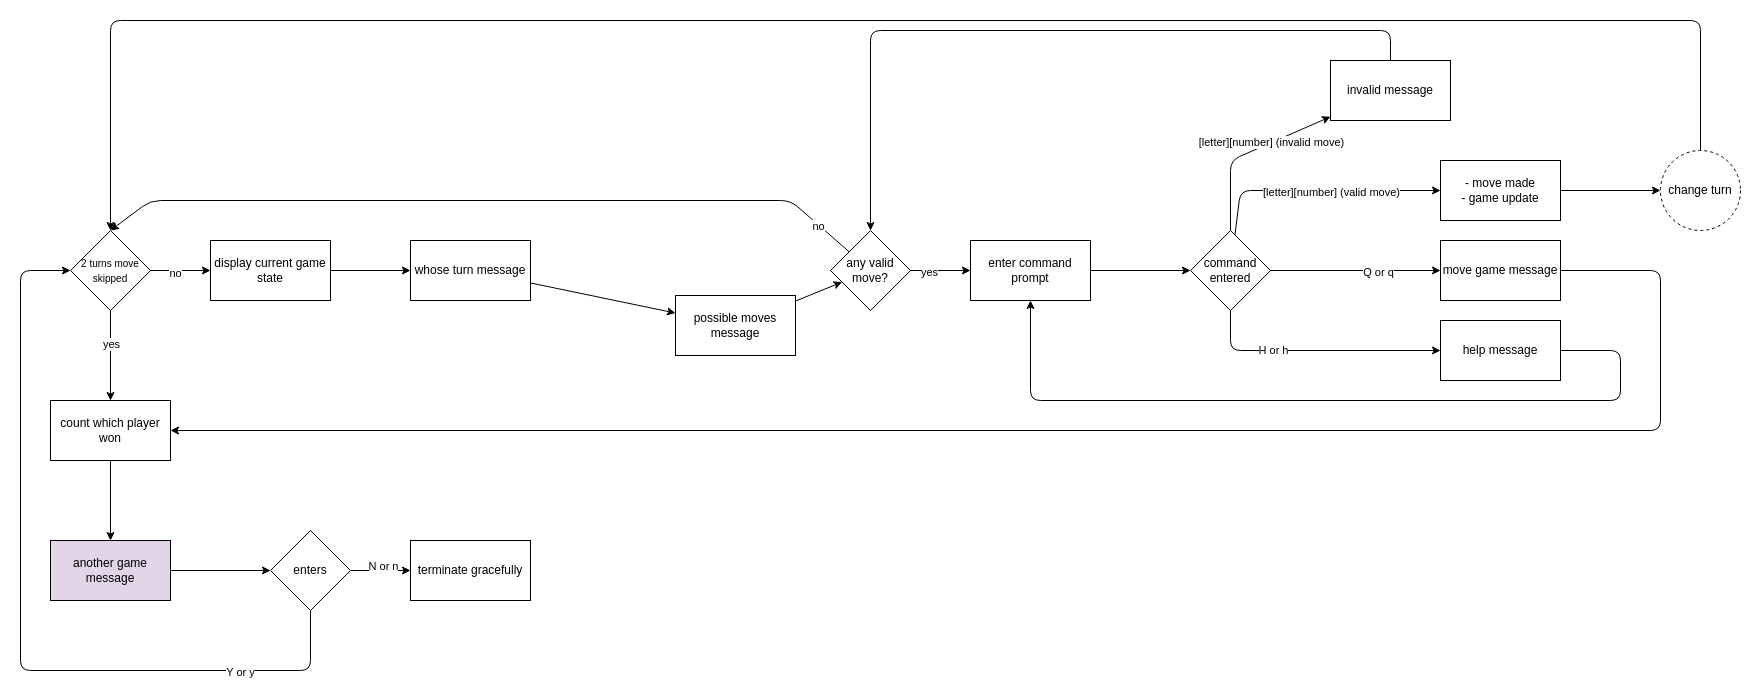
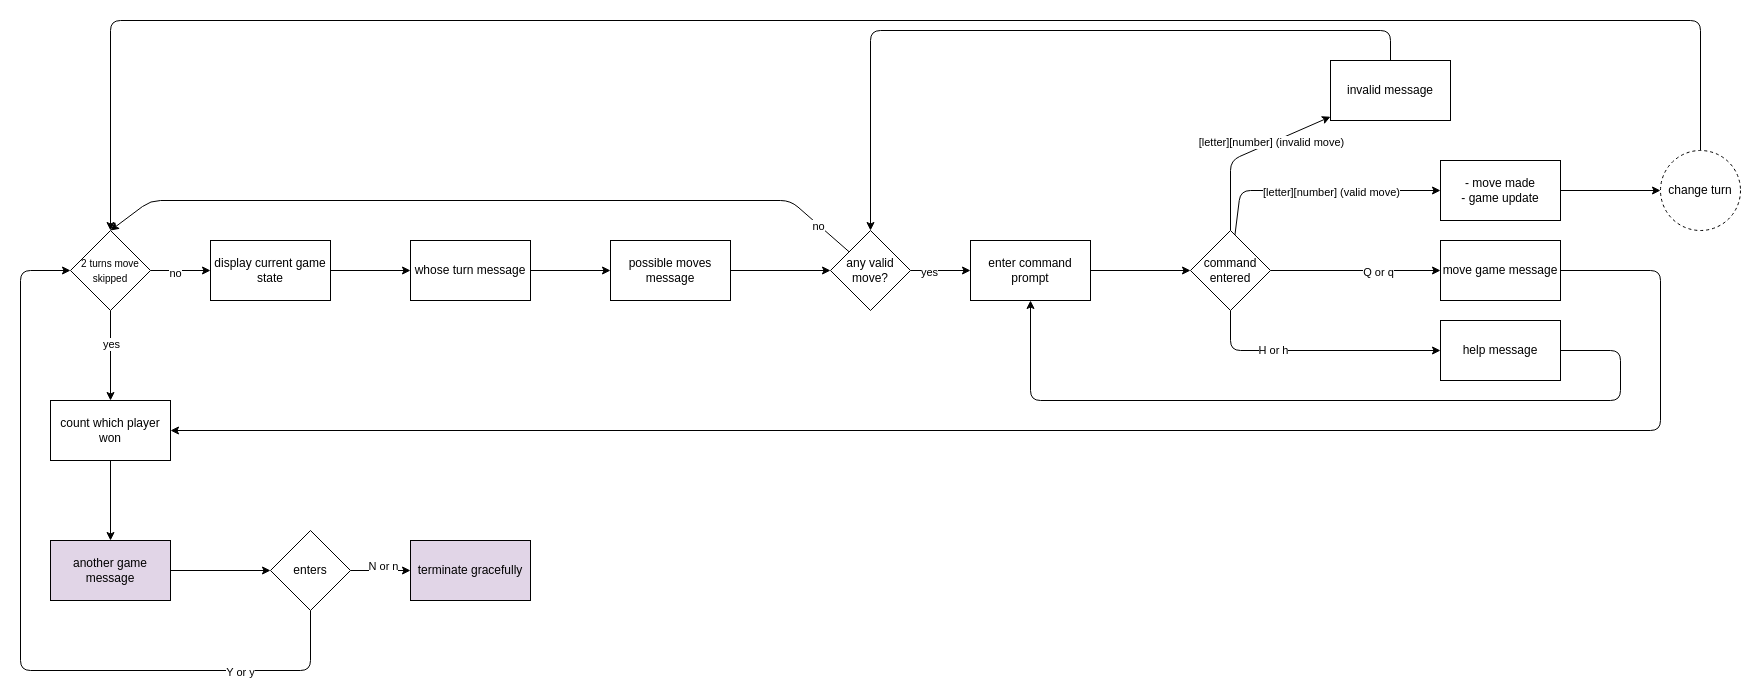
(736, 326) -> (671, 271)
(471, 571) -> (471, 571)
